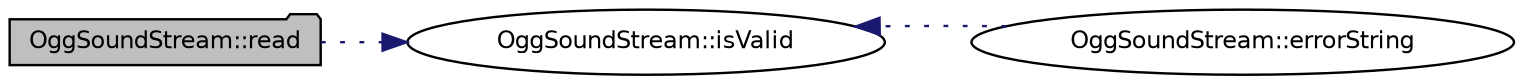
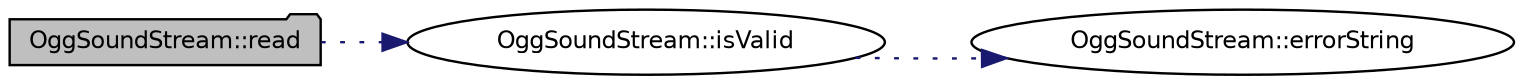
(943, 26) -> (919, 58)
